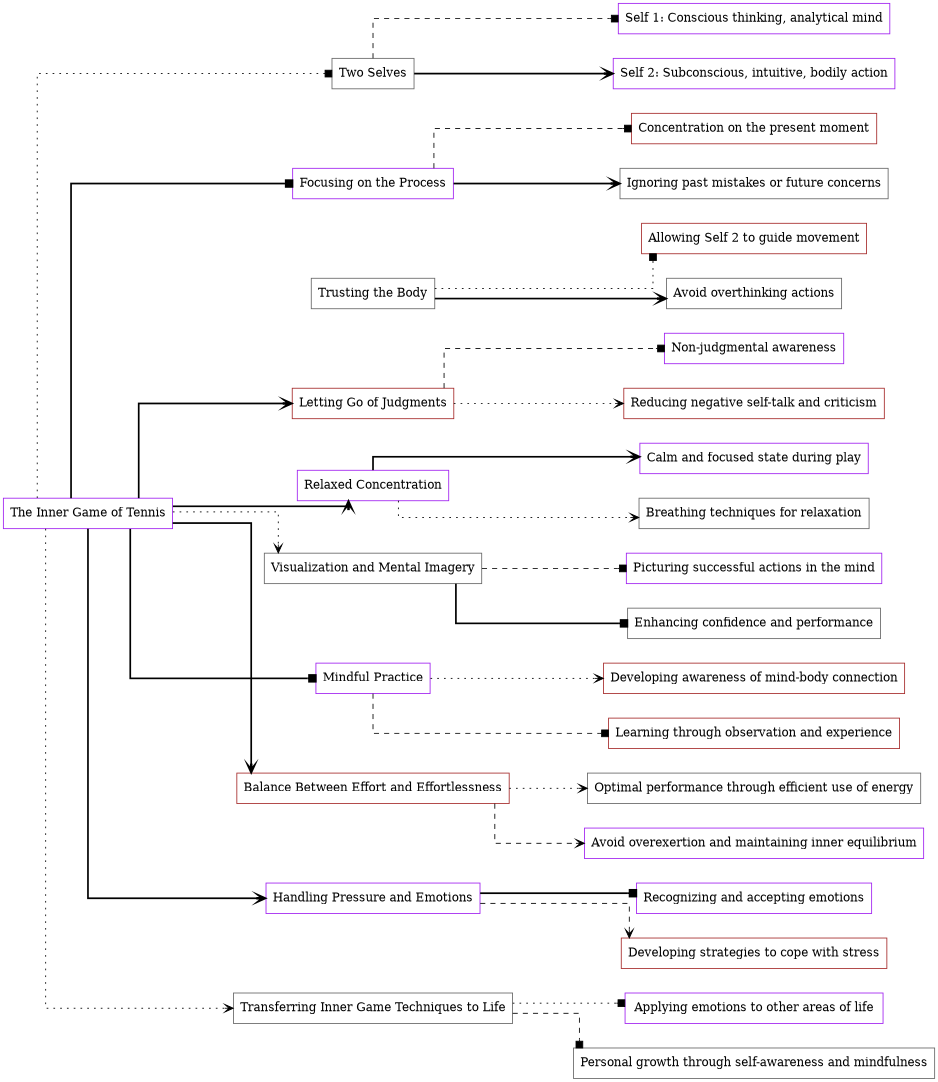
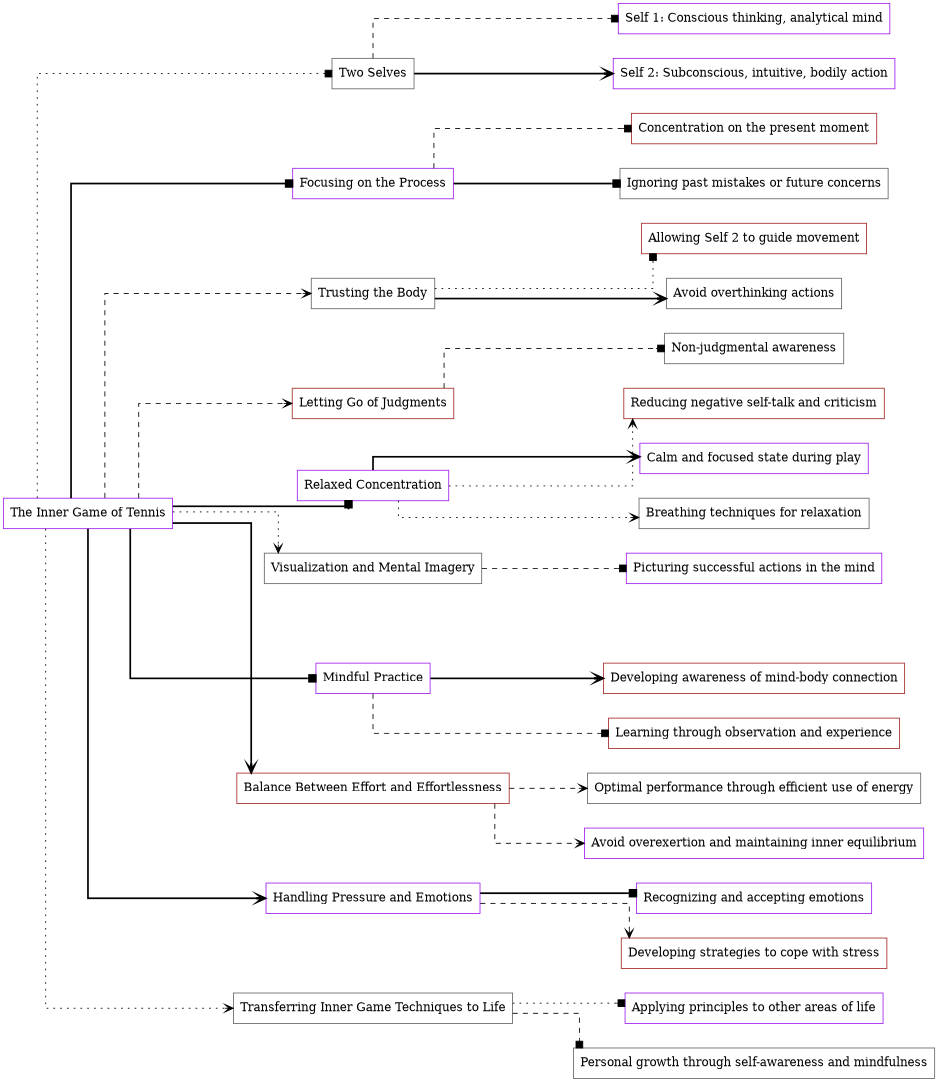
(533, 184) -> (533, 184)
none -> (105, 297)
(754, 348) -> (754, 348)
(164, 403) -> (164, 403)
(534, 403) -> (570, 486)
(261, 506) -> (261, 506)
(754, 623) -> none
(513, 678) -> (513, 678)
(544, 788) -> (544, 788)
(754, 1008) -> (754, 1008)
